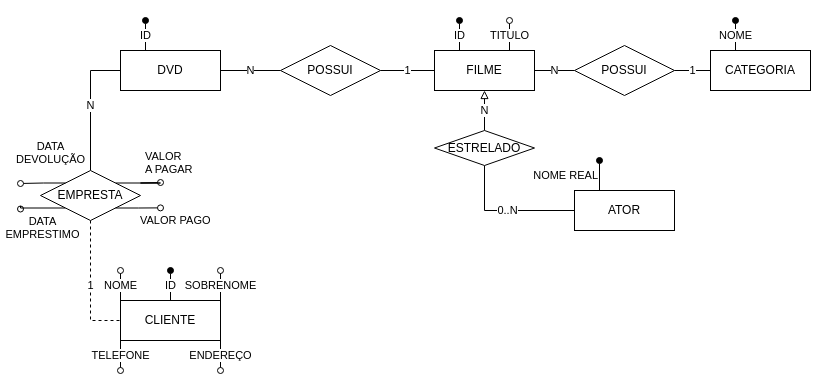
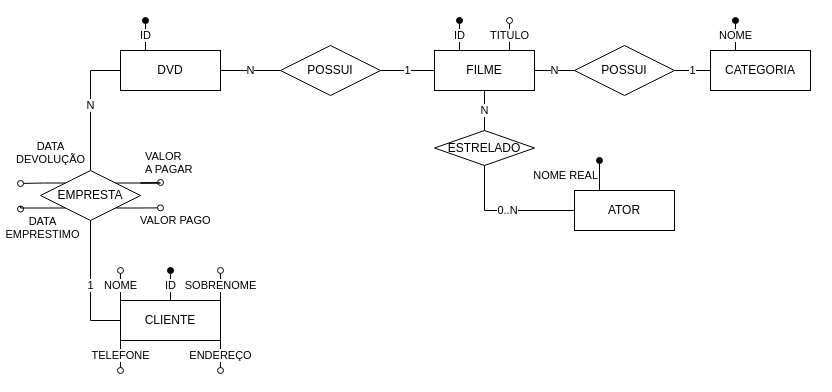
(485, 100) -> (485, 97)
(91, 320) -> (91, 320)
